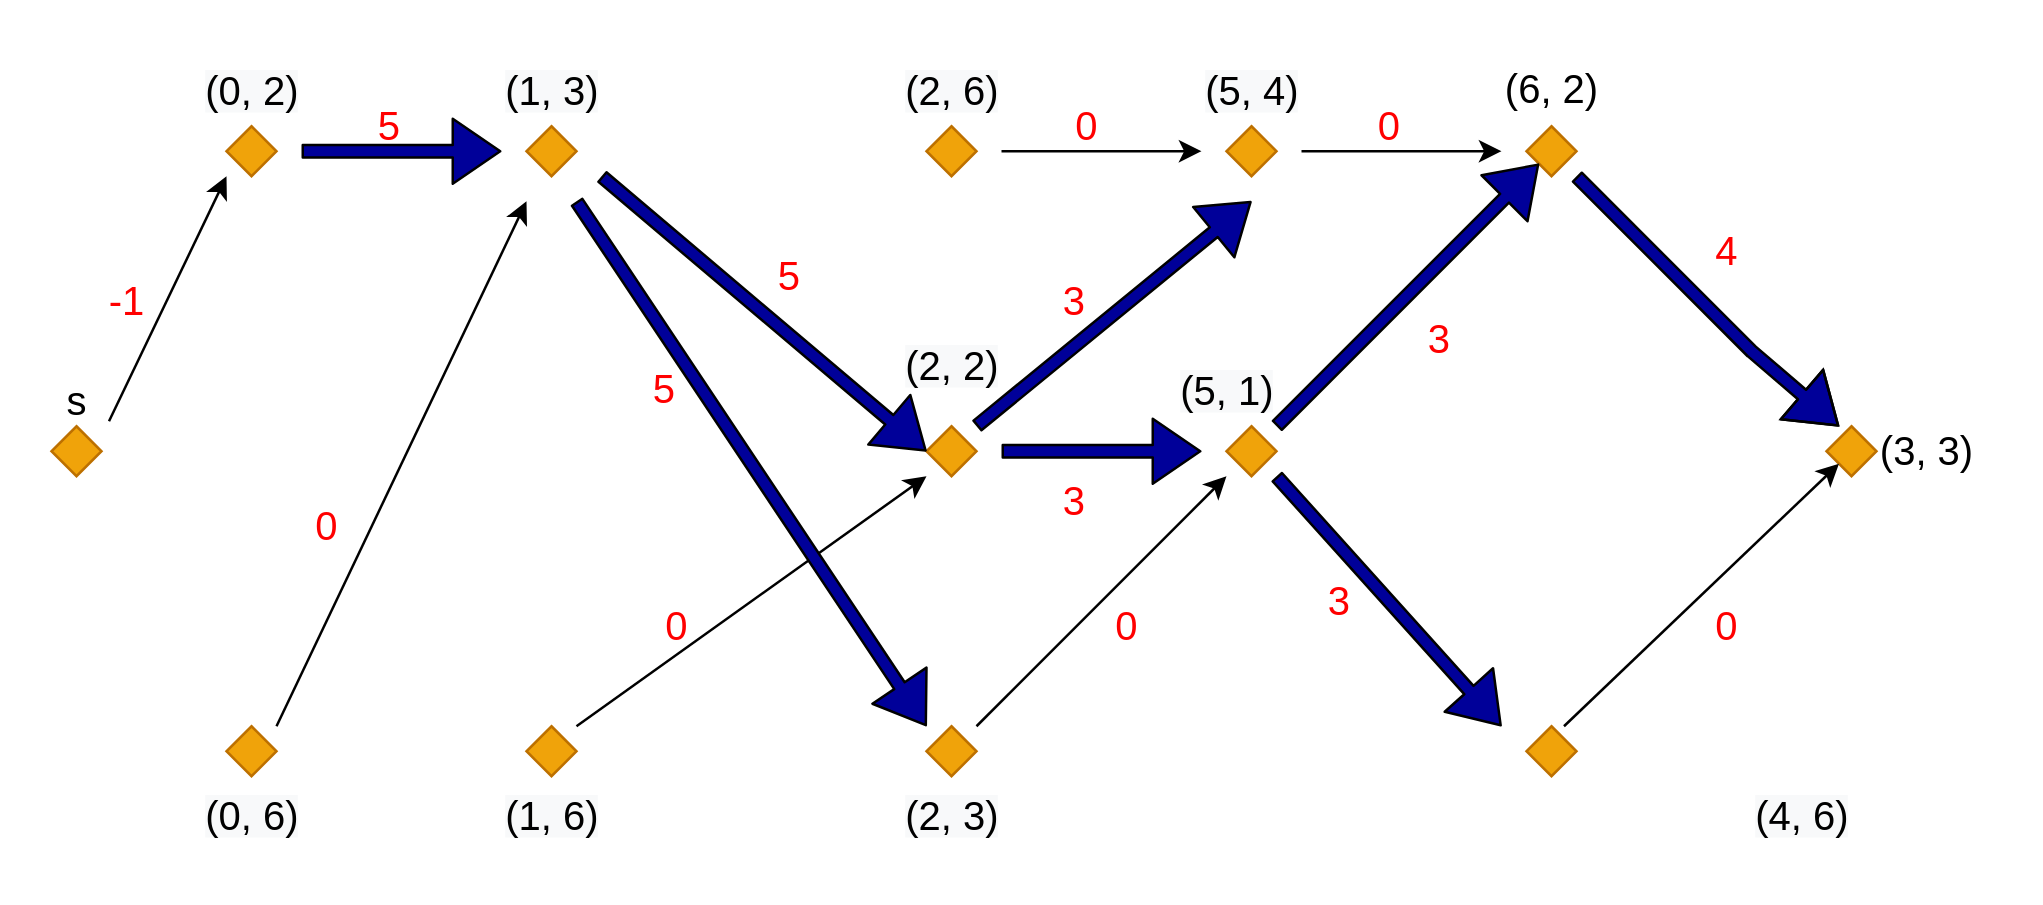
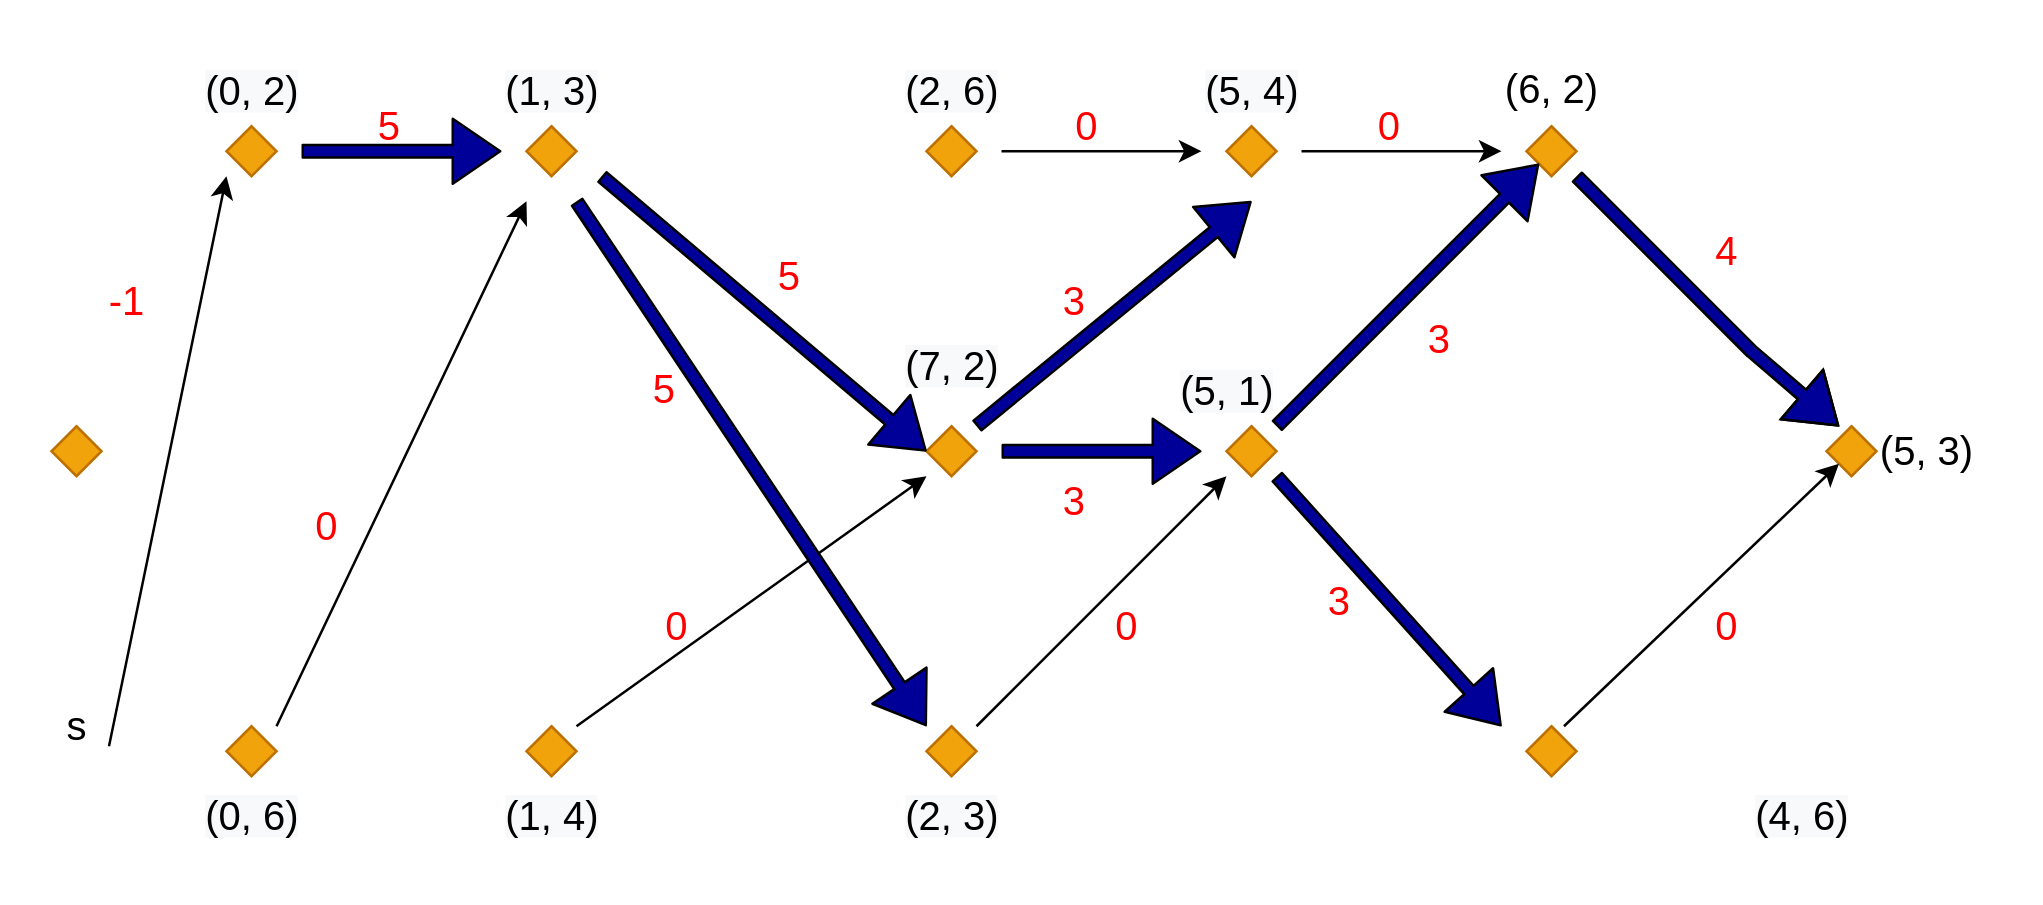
(945, 360) -> (945, 360)
(76, 401) -> (76, 726)
(1928, 451) -> (1928, 451)
(545, 810) -> (545, 810)
